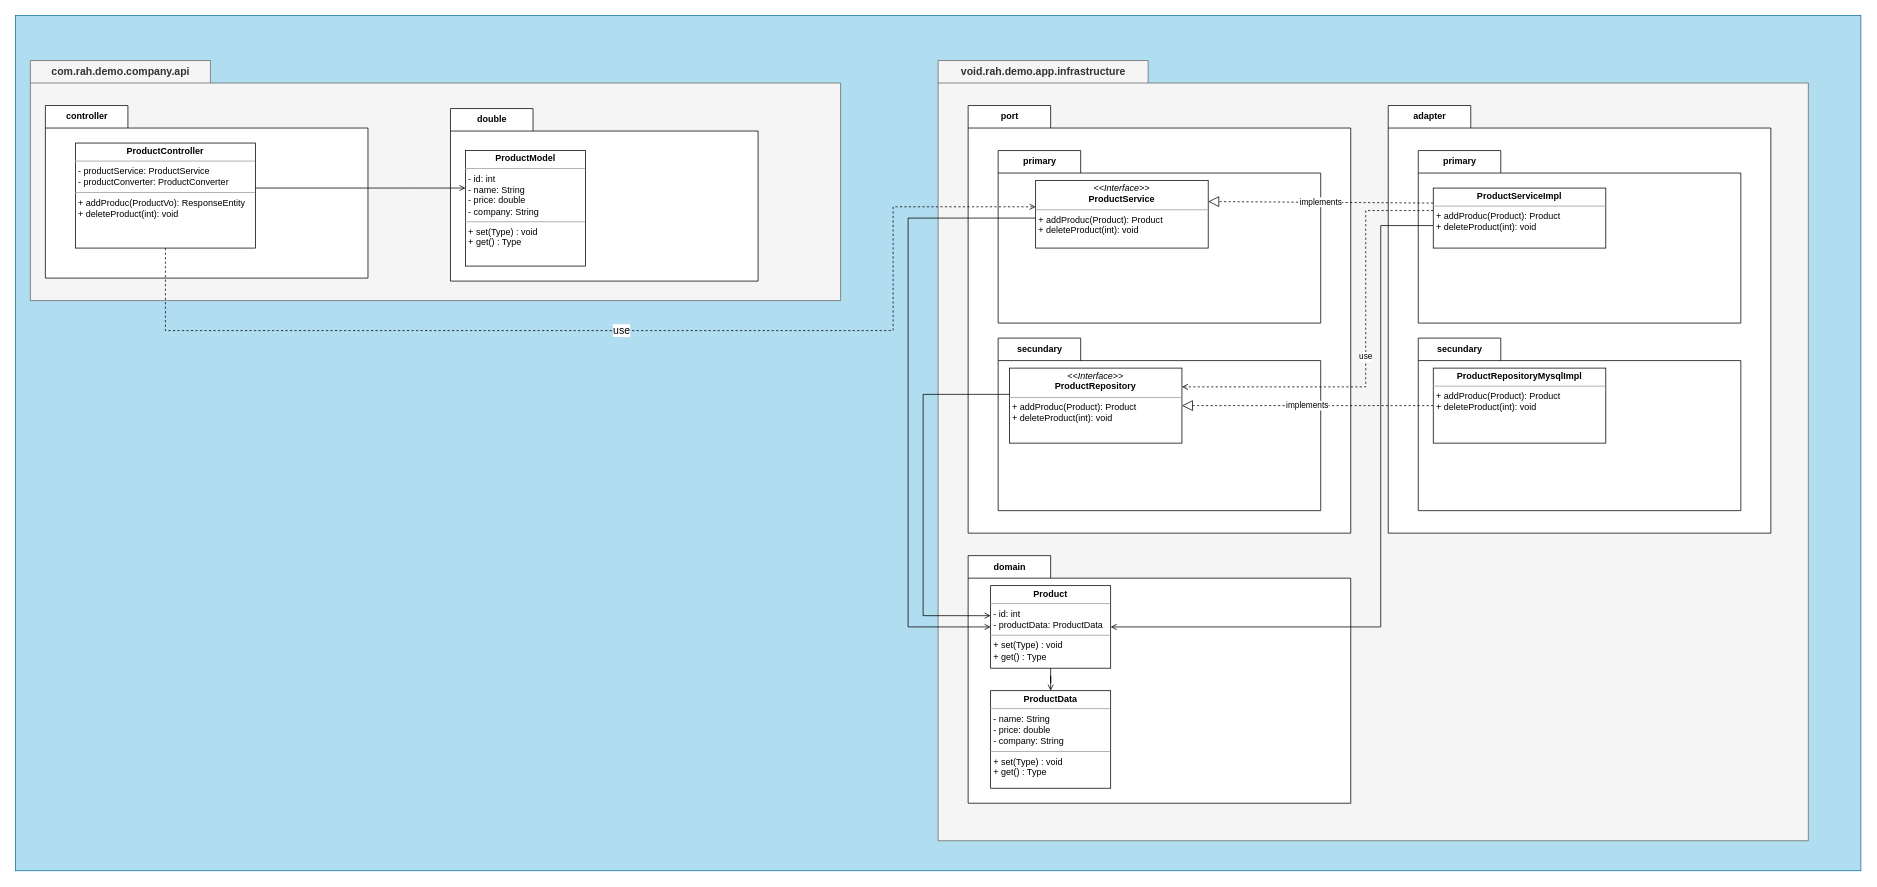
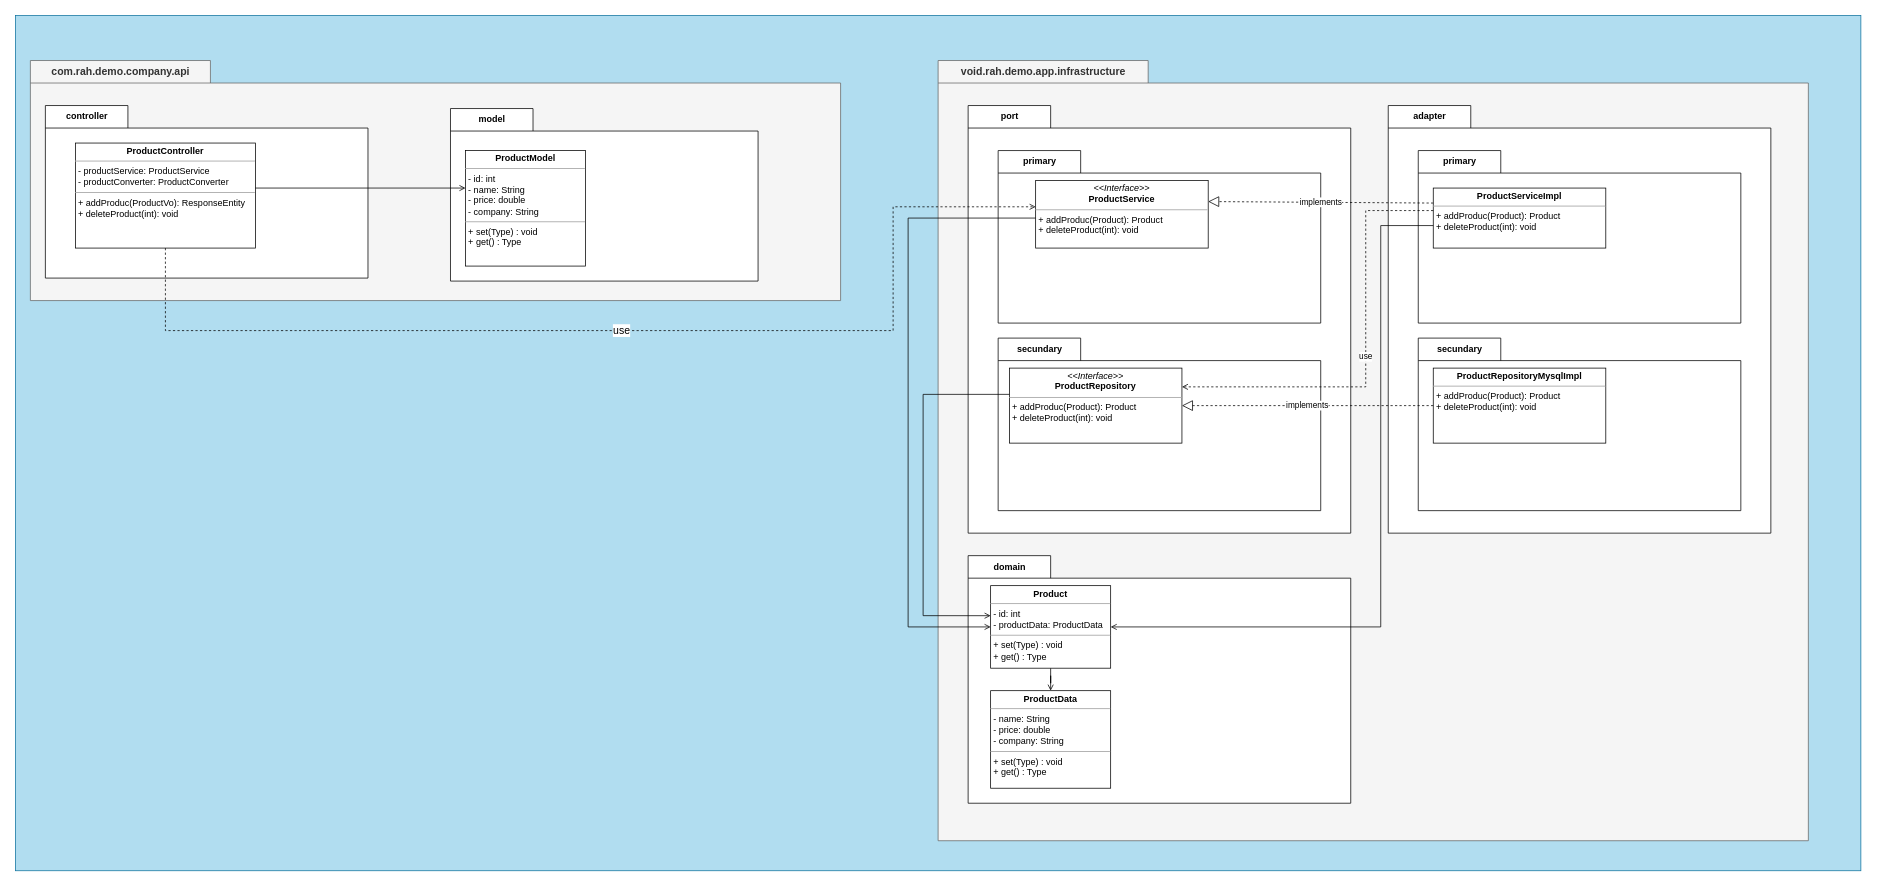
(492, 120) -> (492, 120)
